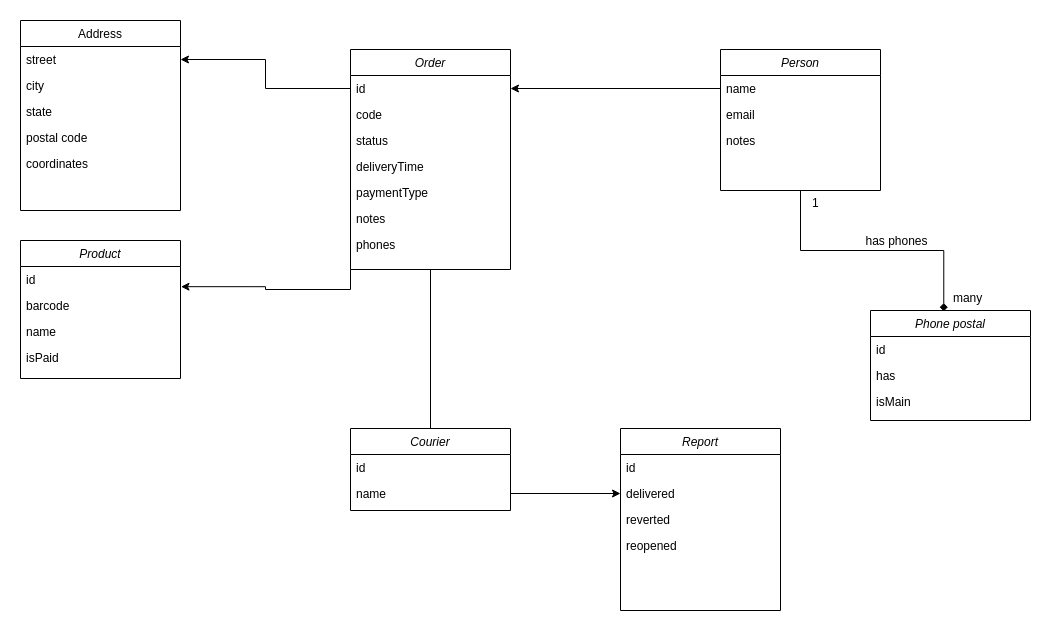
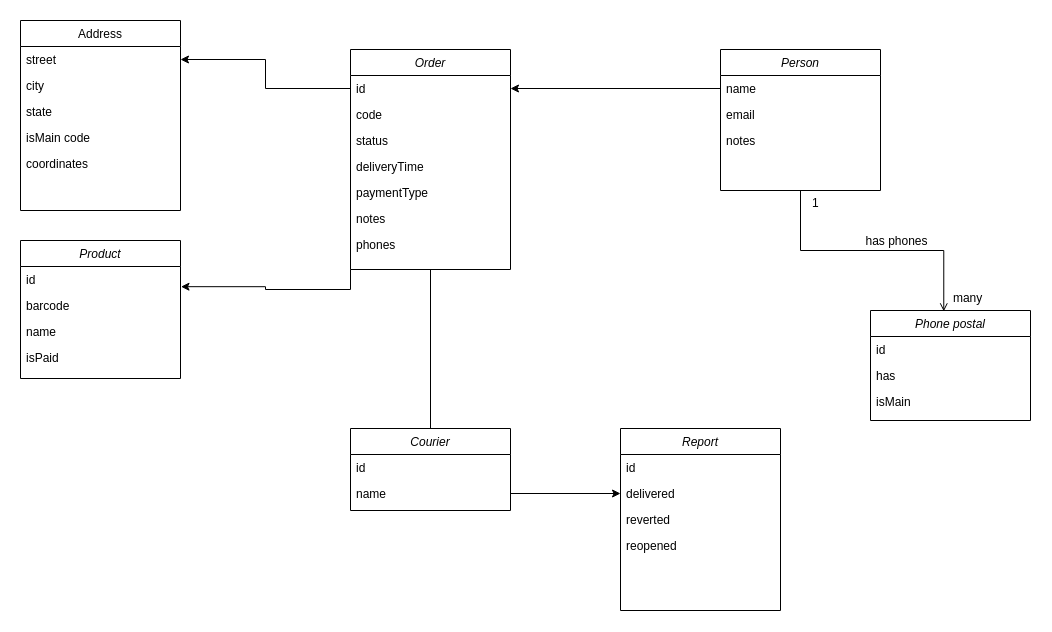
(60, 138) -> (58, 138)
(944, 303) -> (944, 305)
